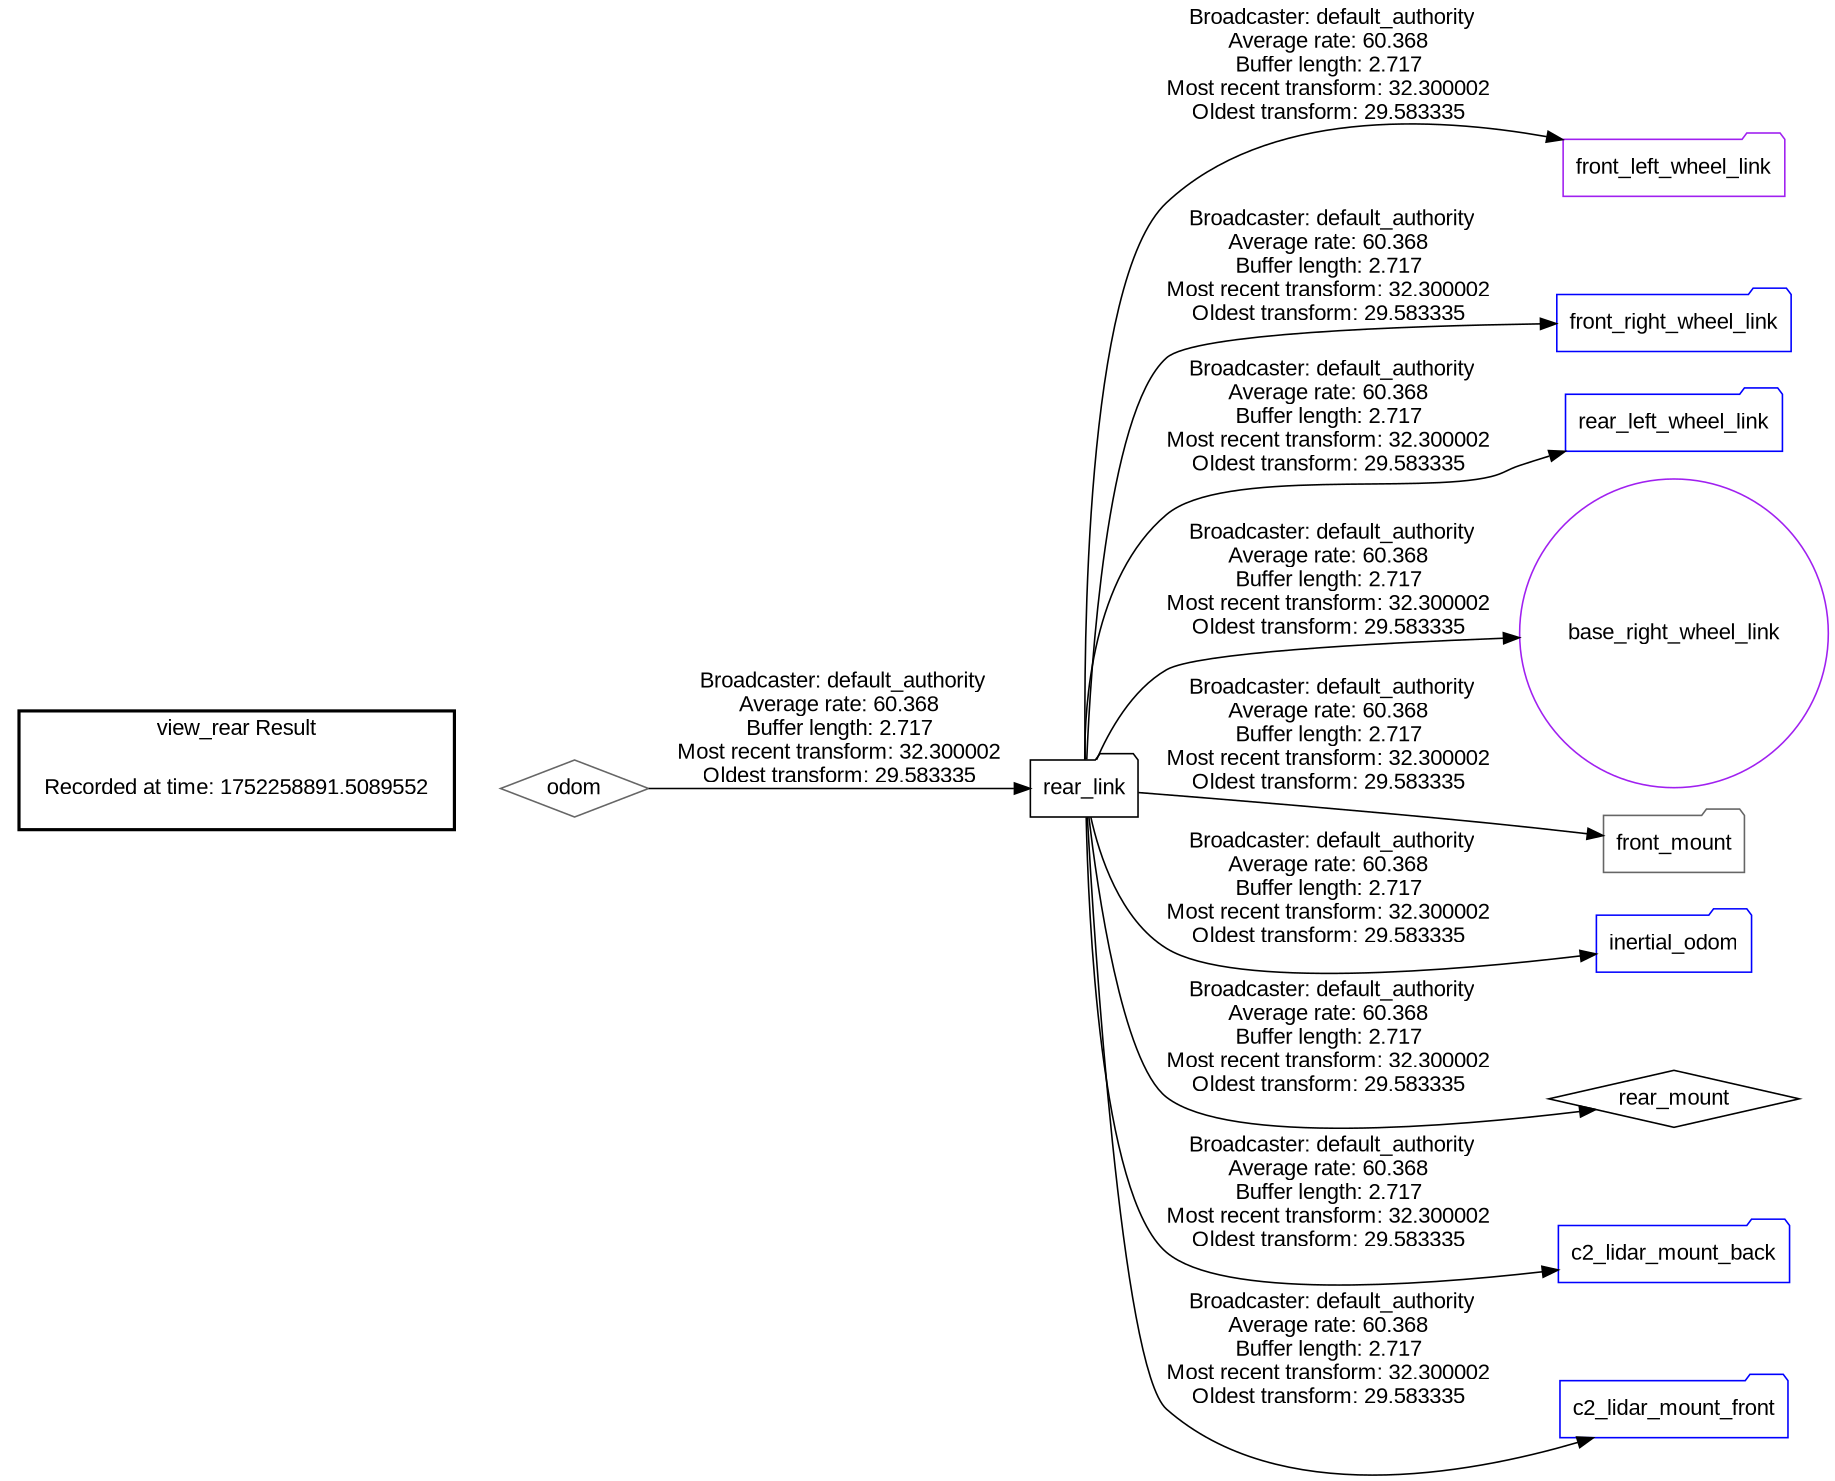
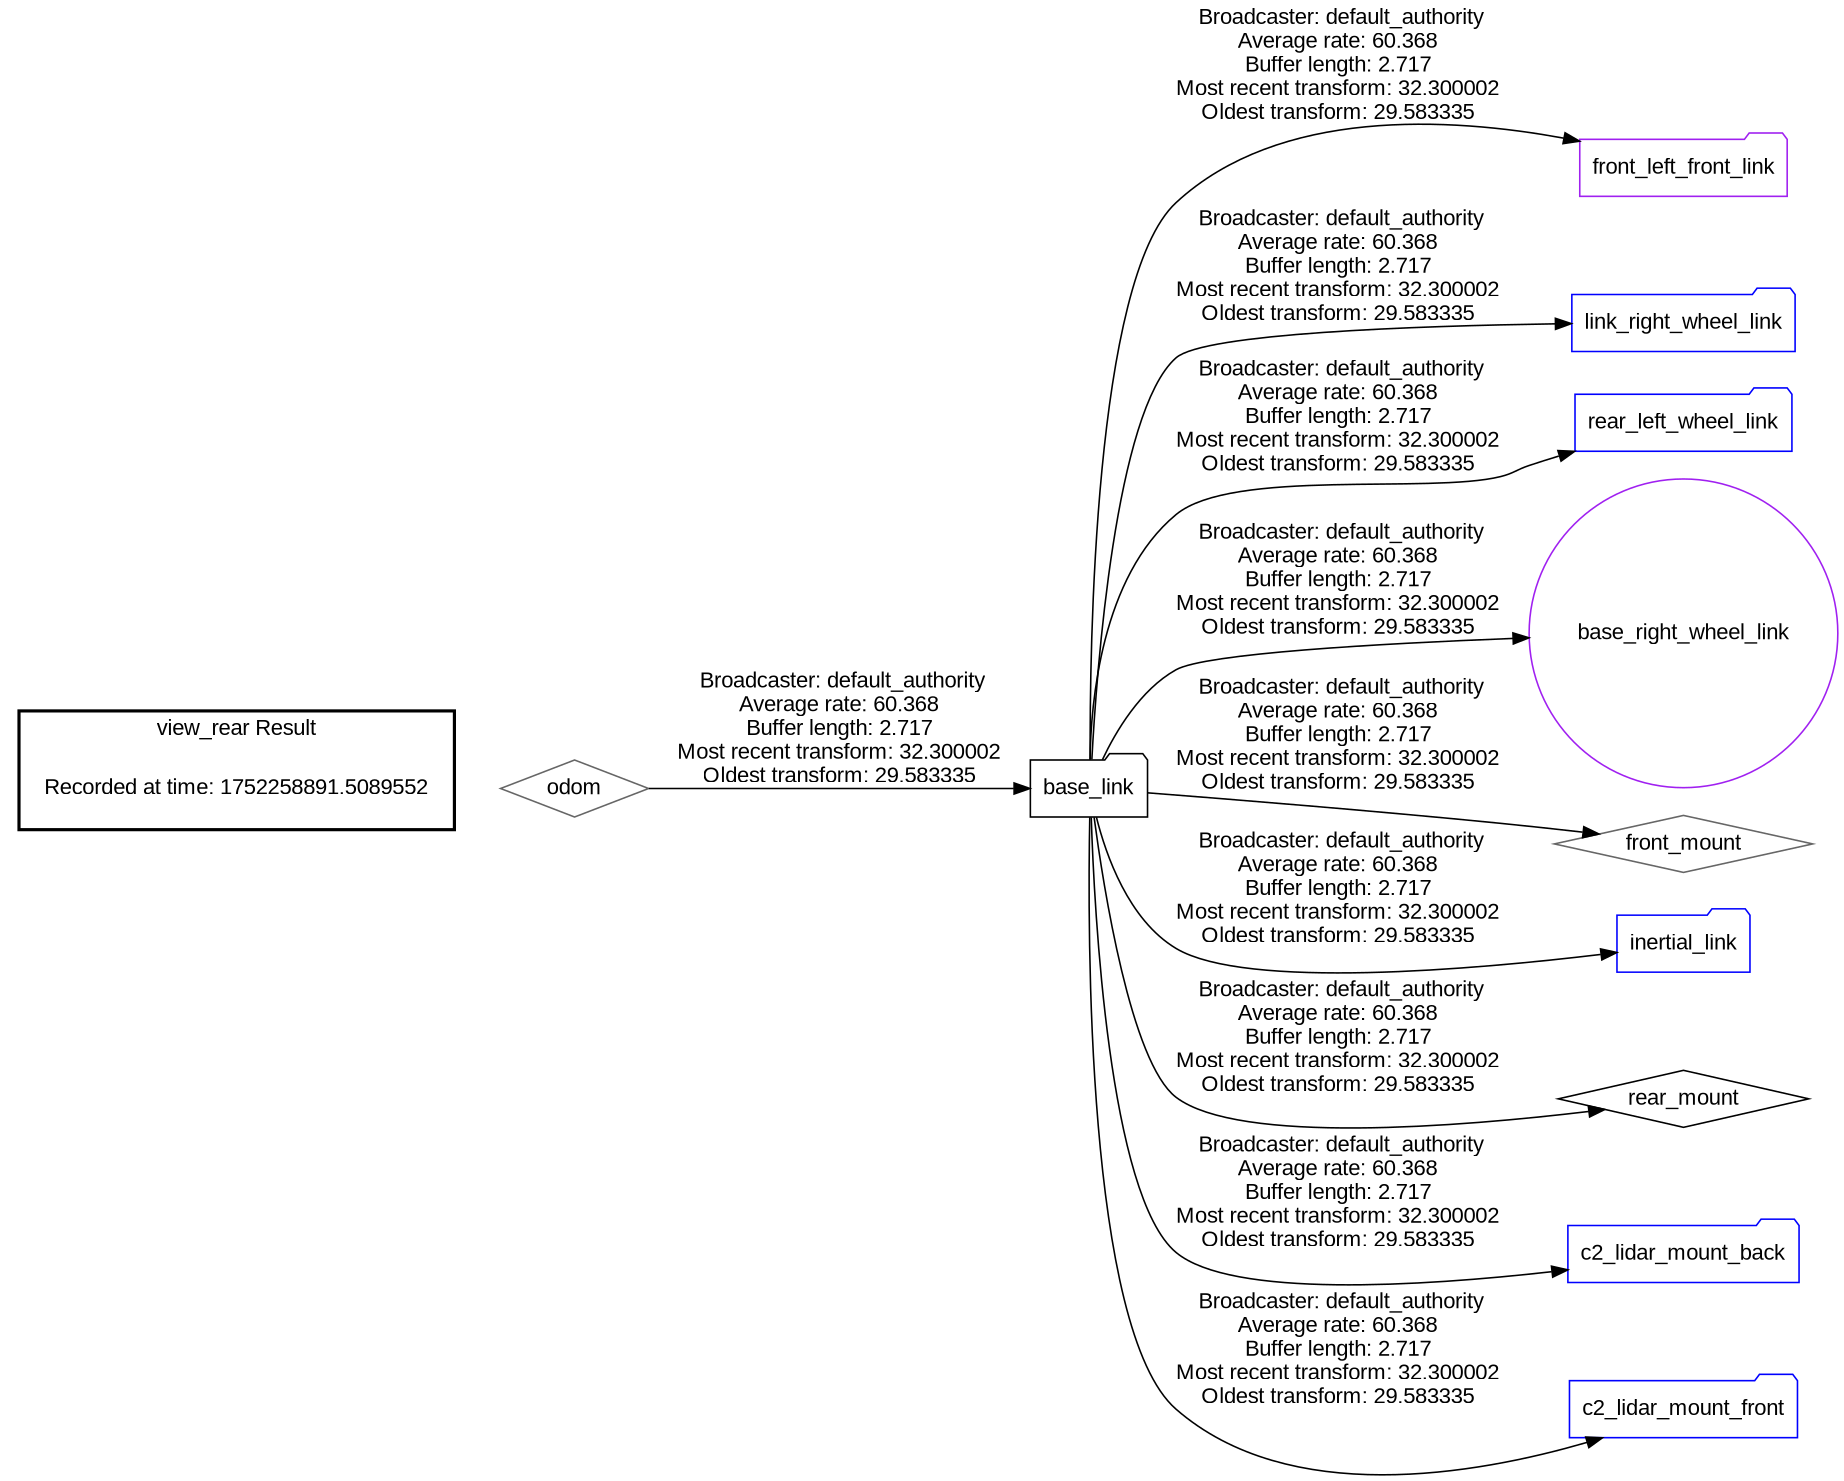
(1674, 168) -> (1683, 168)
(1674, 323) -> (1683, 323)
(1084, 788) -> (1089, 788)
(1674, 844) -> (1683, 844)
(1674, 944) -> (1683, 944)
